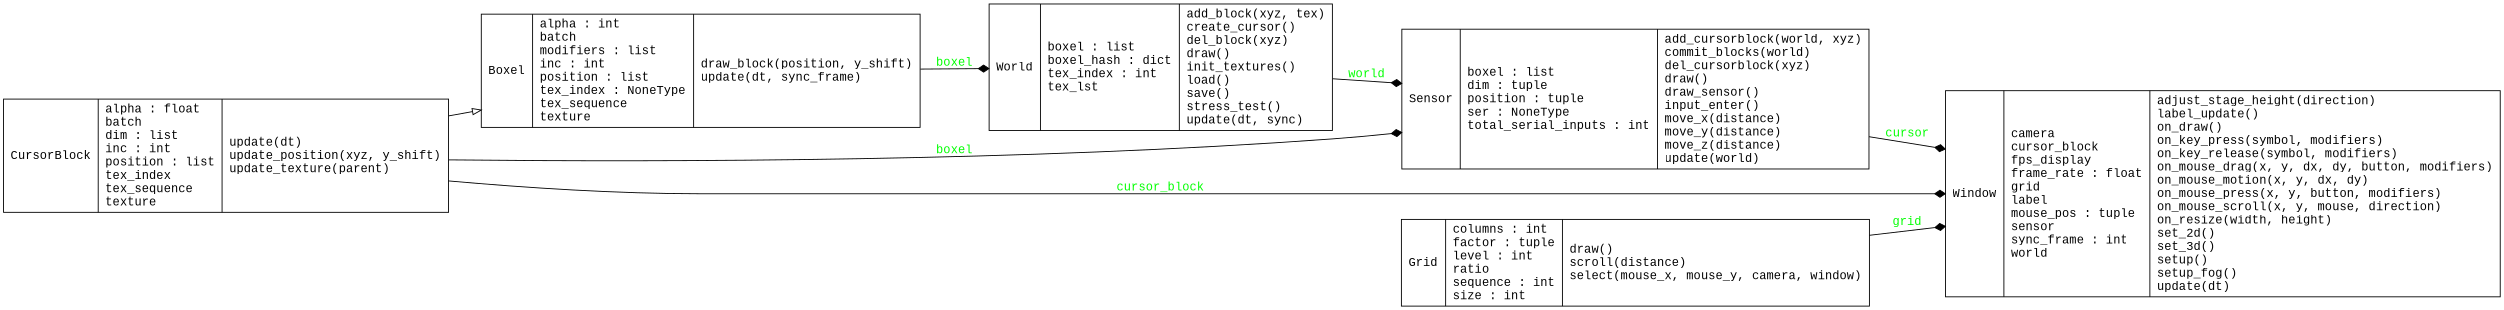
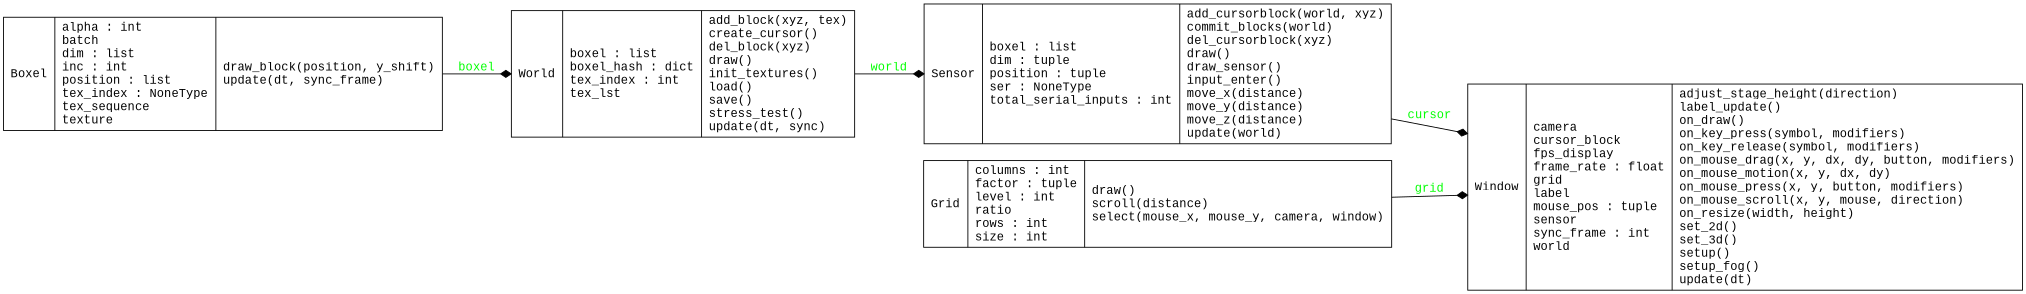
(599, 50) -> (99, 54)
(226, 156) -> none
(1504, 282) -> (1012, 223)
